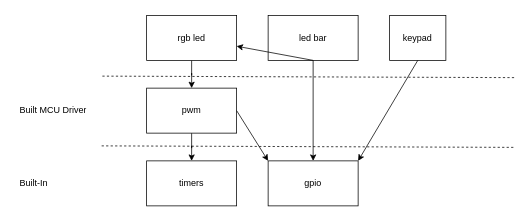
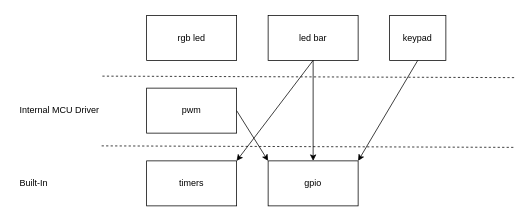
(277, 54) -> (275, 110)
(192, 73) -> none
(54, 111) -> (63, 111)
(192, 147) -> none
